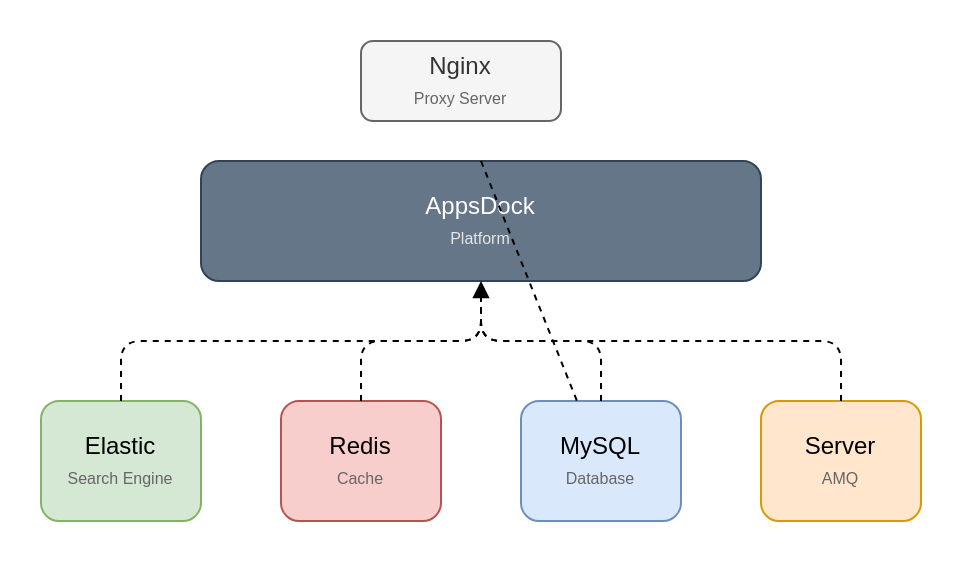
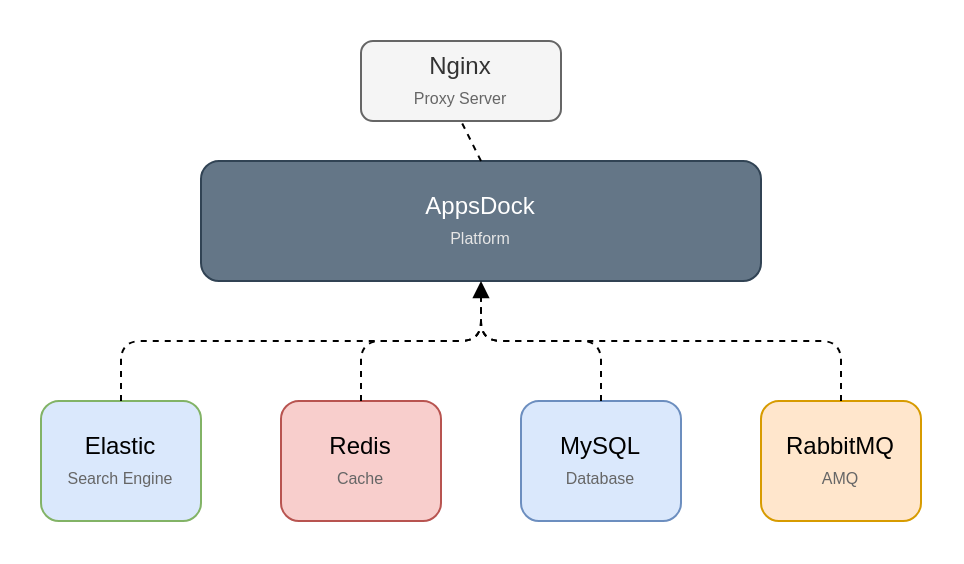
(516, 249) -> (471, 141)
(121, 461) -> (121, 461)
(841, 461) -> (841, 461)
